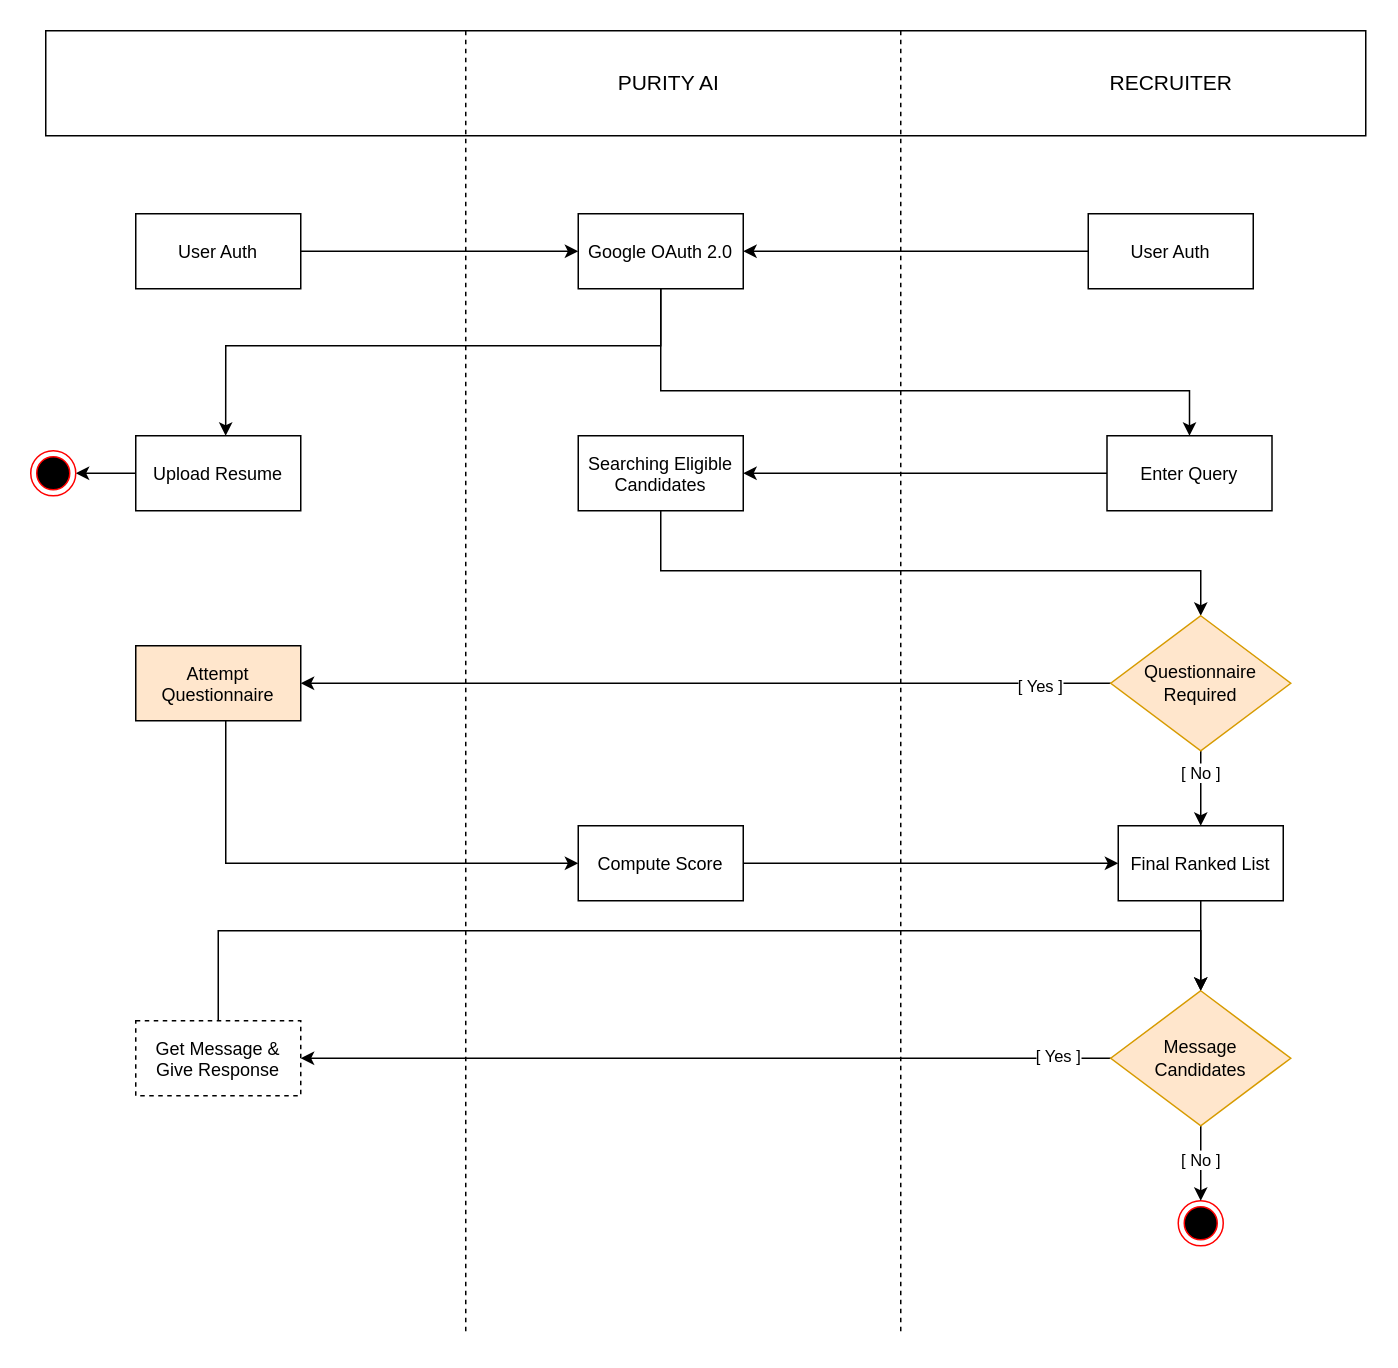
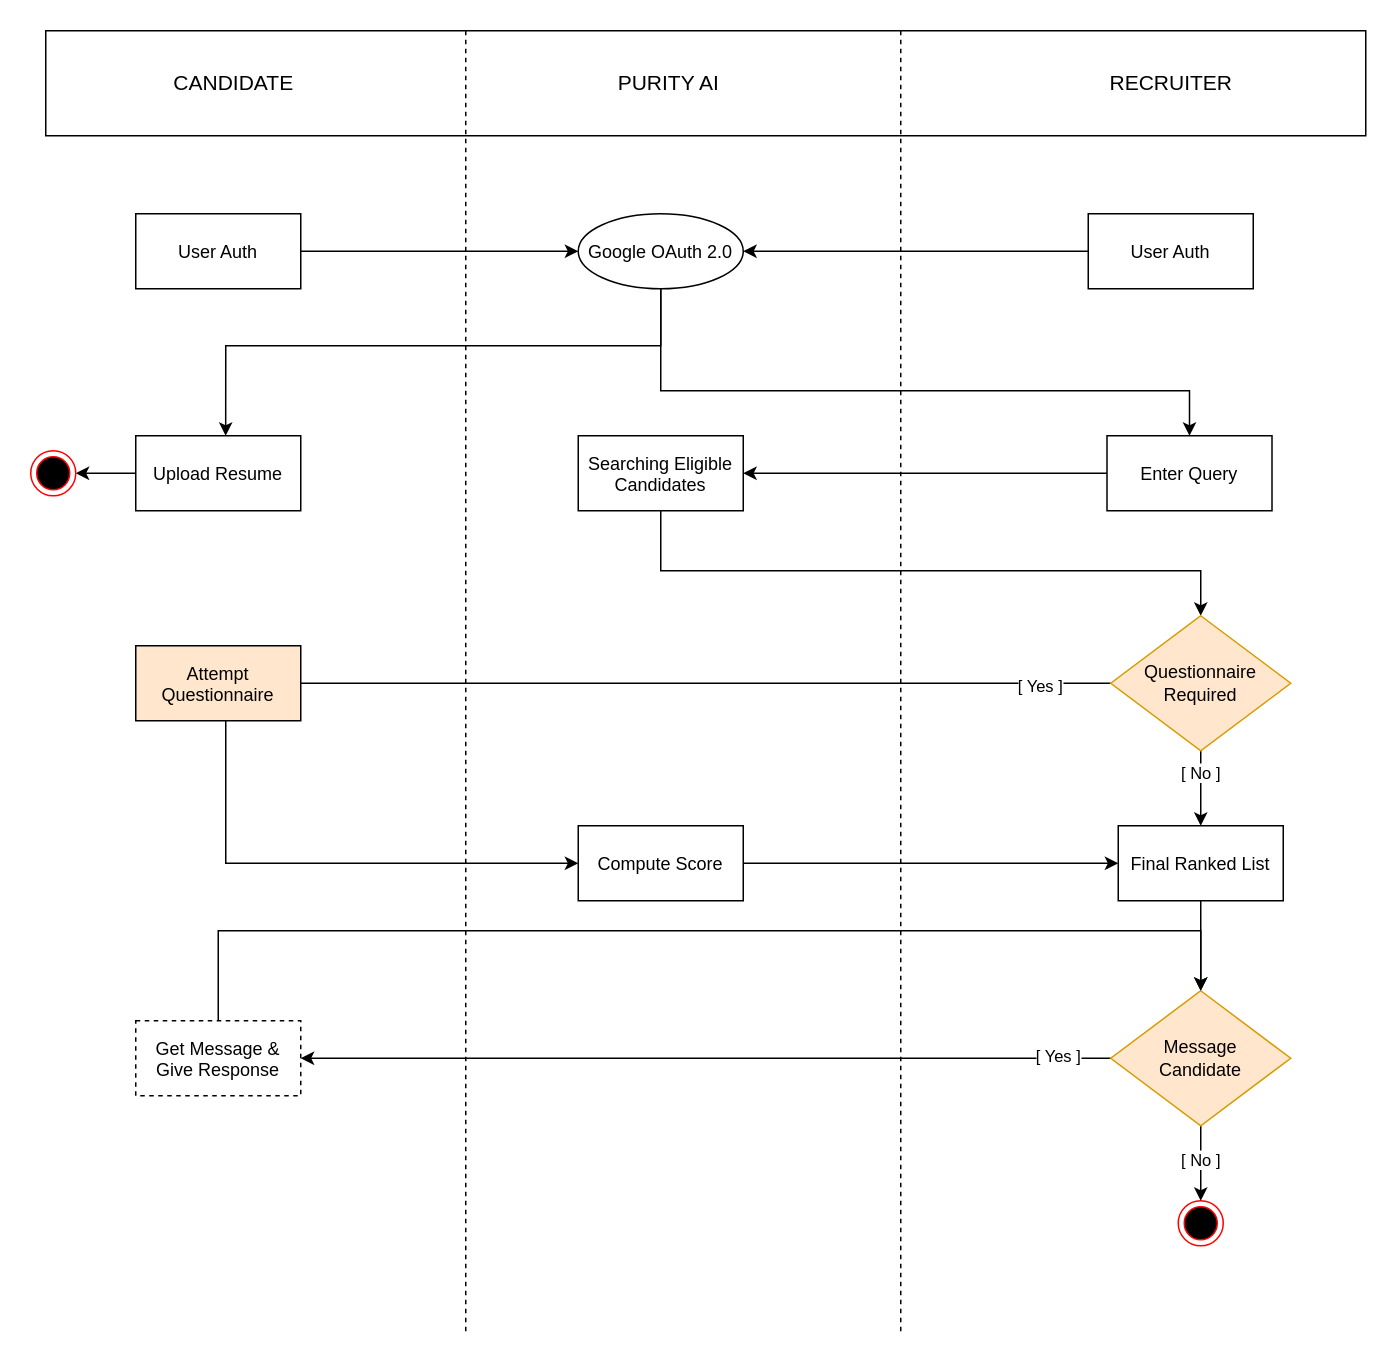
none -> (233, 83)
(661, 251) -> (661, 251)
(312, 683) -> (307, 683)
(1201, 1058) -> (1201, 1058)
